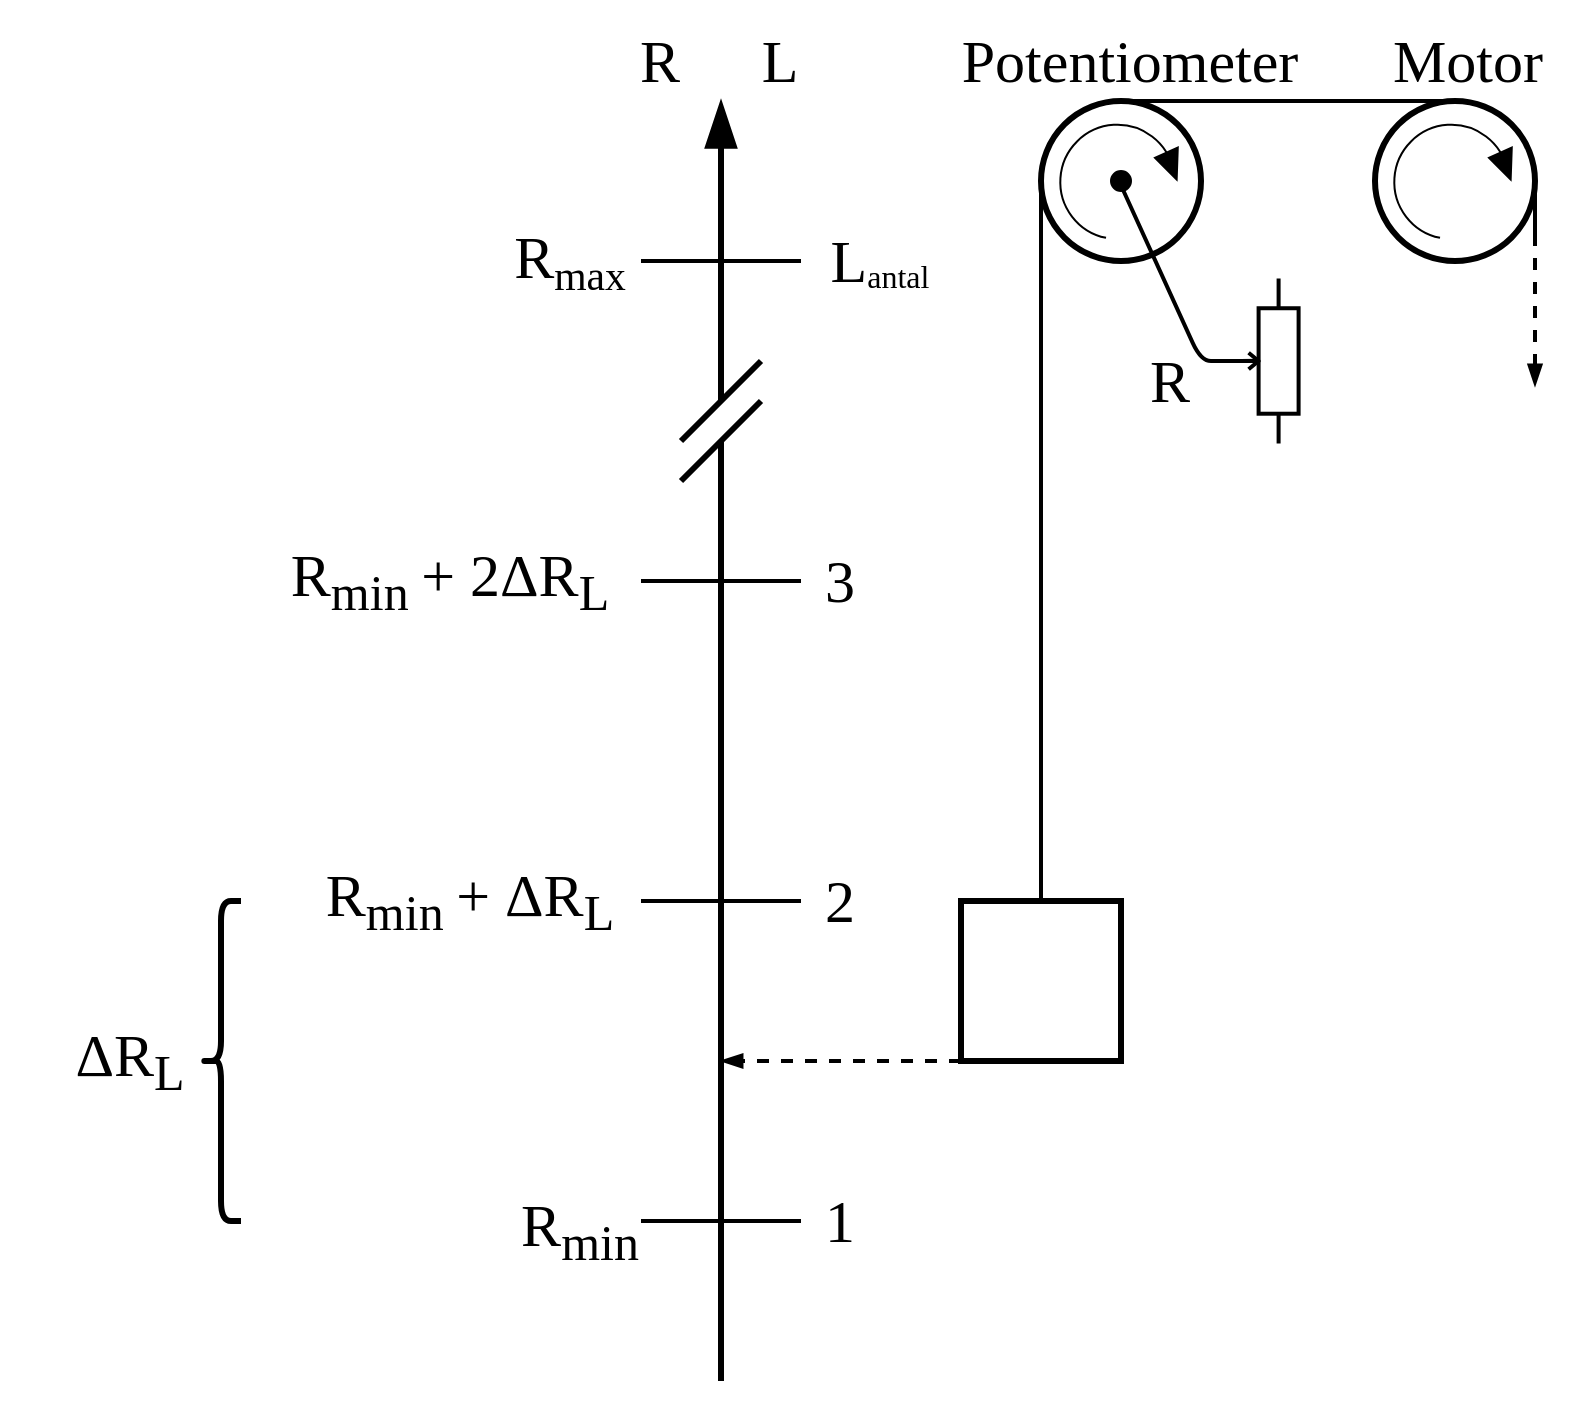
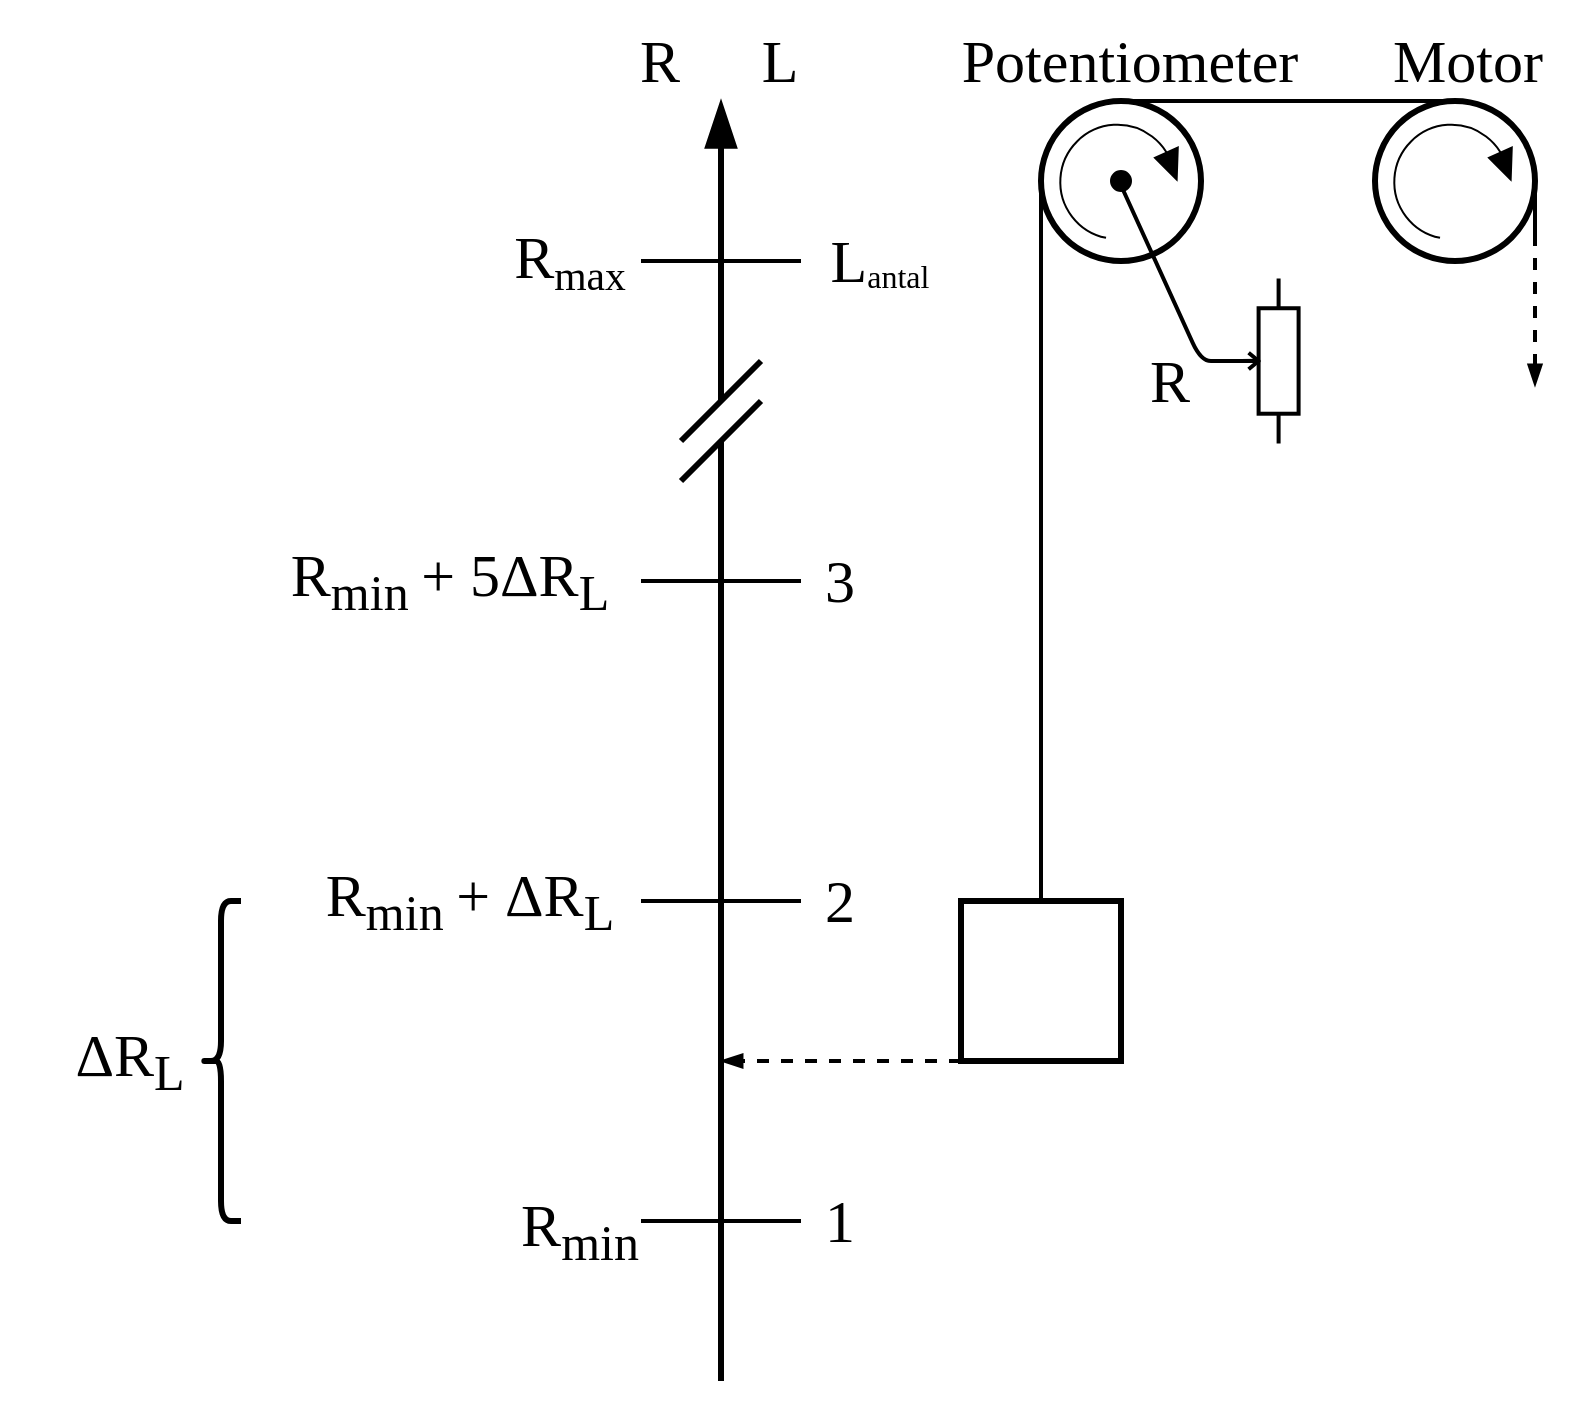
(451, 581) -> (451, 581)
